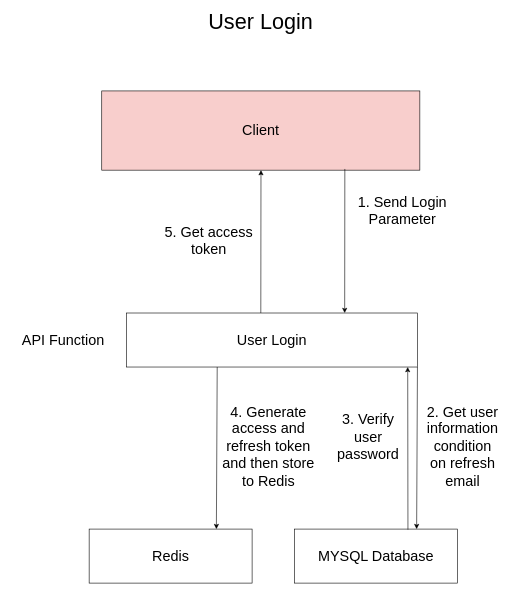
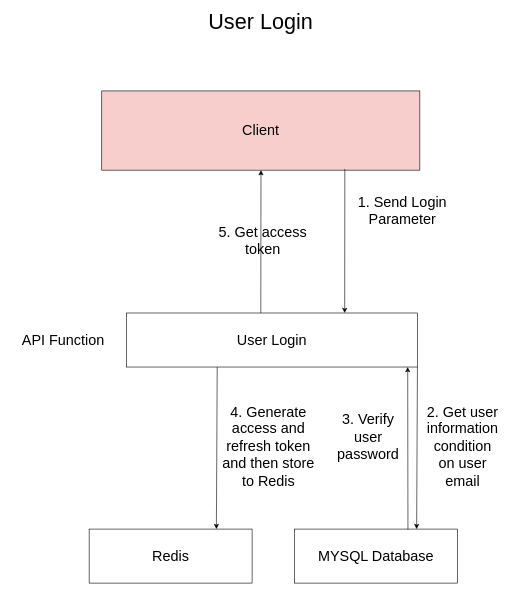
(209, 241) -> (263, 241)
(463, 446) -> (463, 446)
